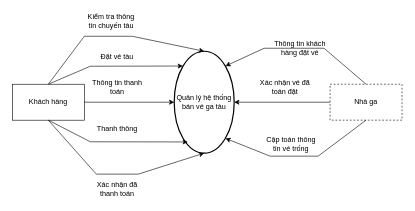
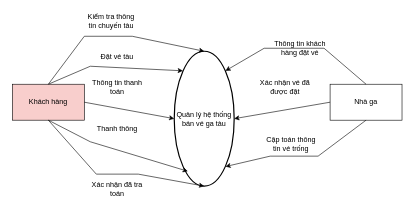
(285, 87) -> (285, 87)
(48, 102) -> (48, 102)
(204, 102) -> (204, 119)
(366, 102) -> (366, 102)
(117, 189) -> (117, 189)
